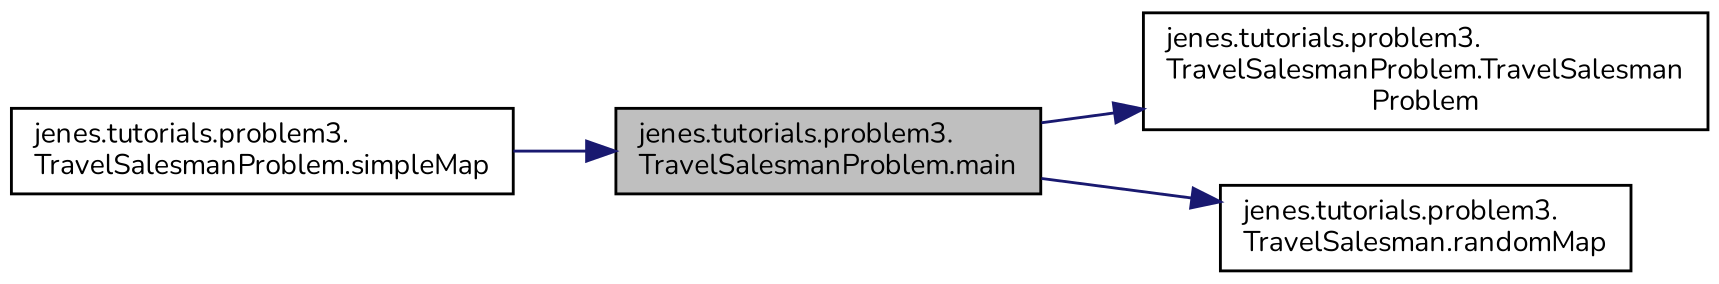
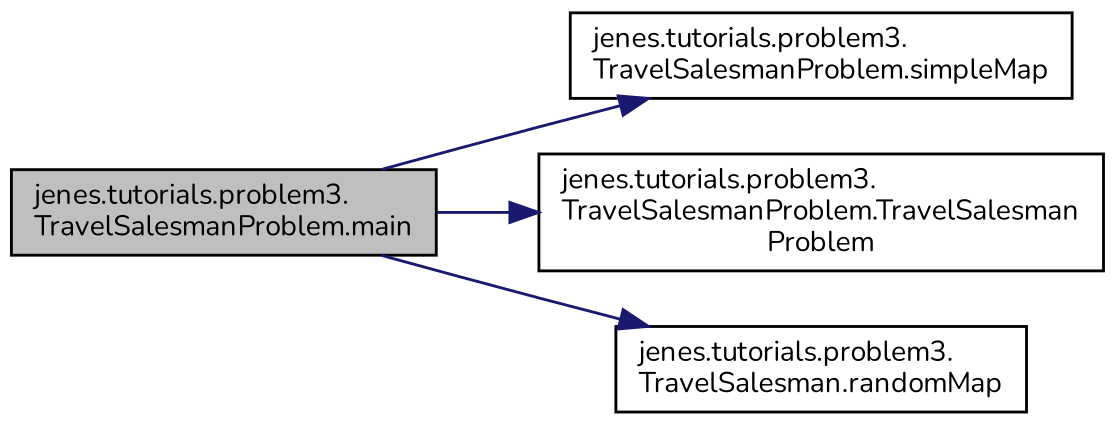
(550, 151) -> (501, 137)
